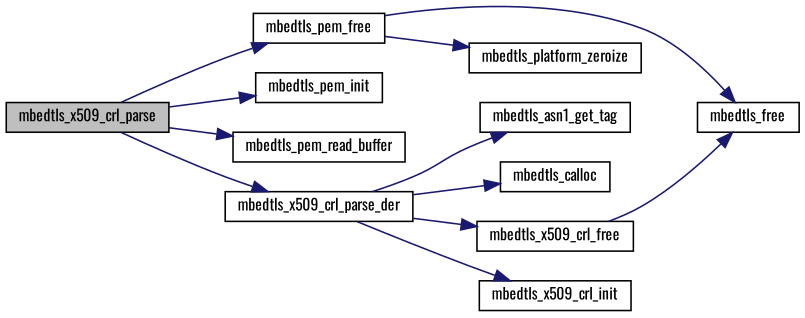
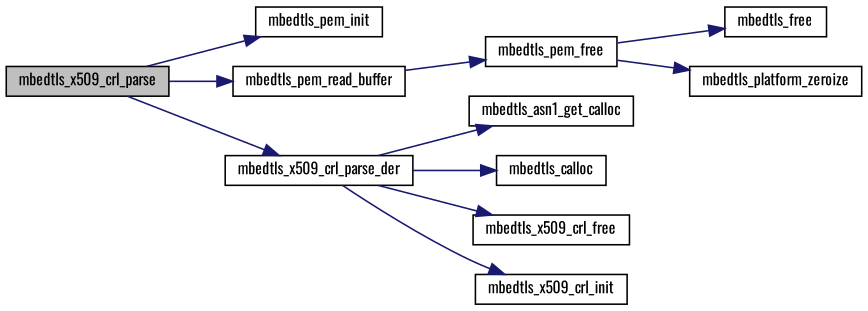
(186, 74) -> (438, 66)
(555, 117) -> (551, 111)
(669, 188) -> none
